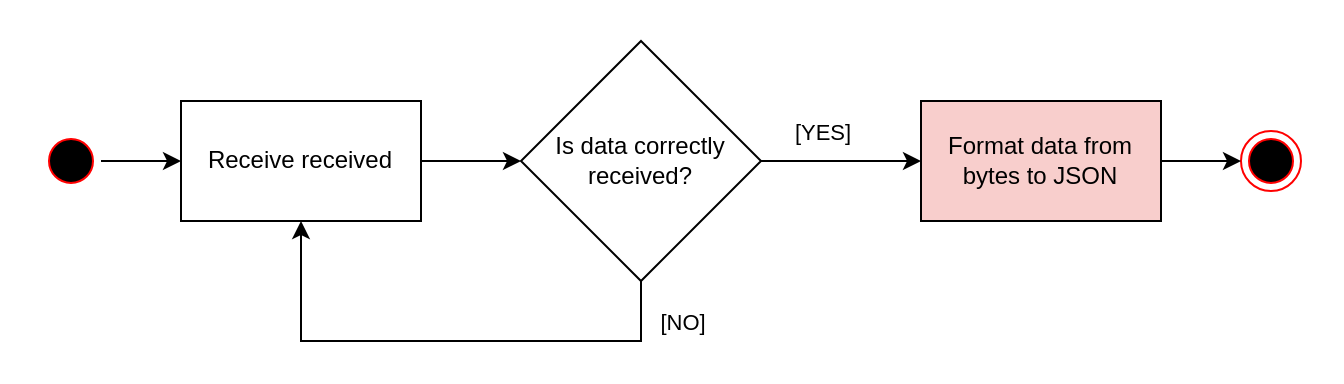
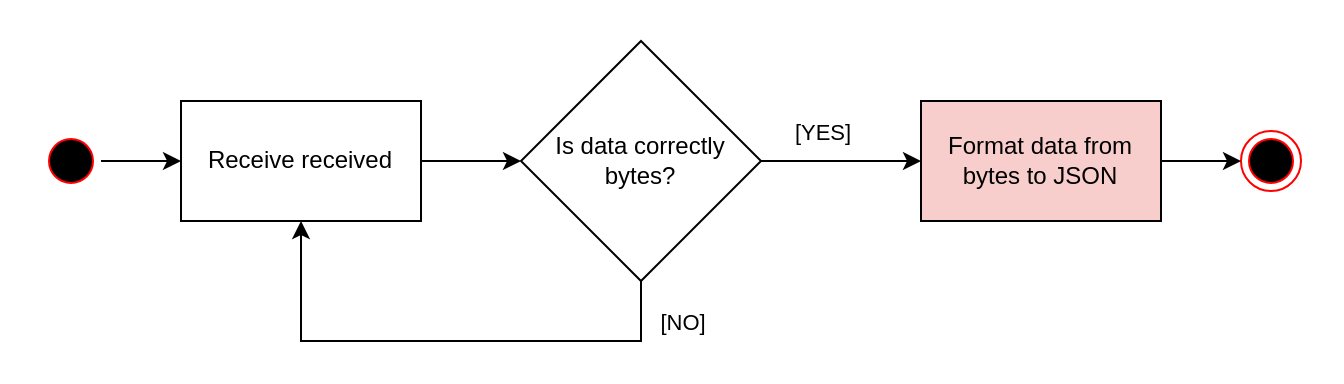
(641, 161) -> (641, 161)
